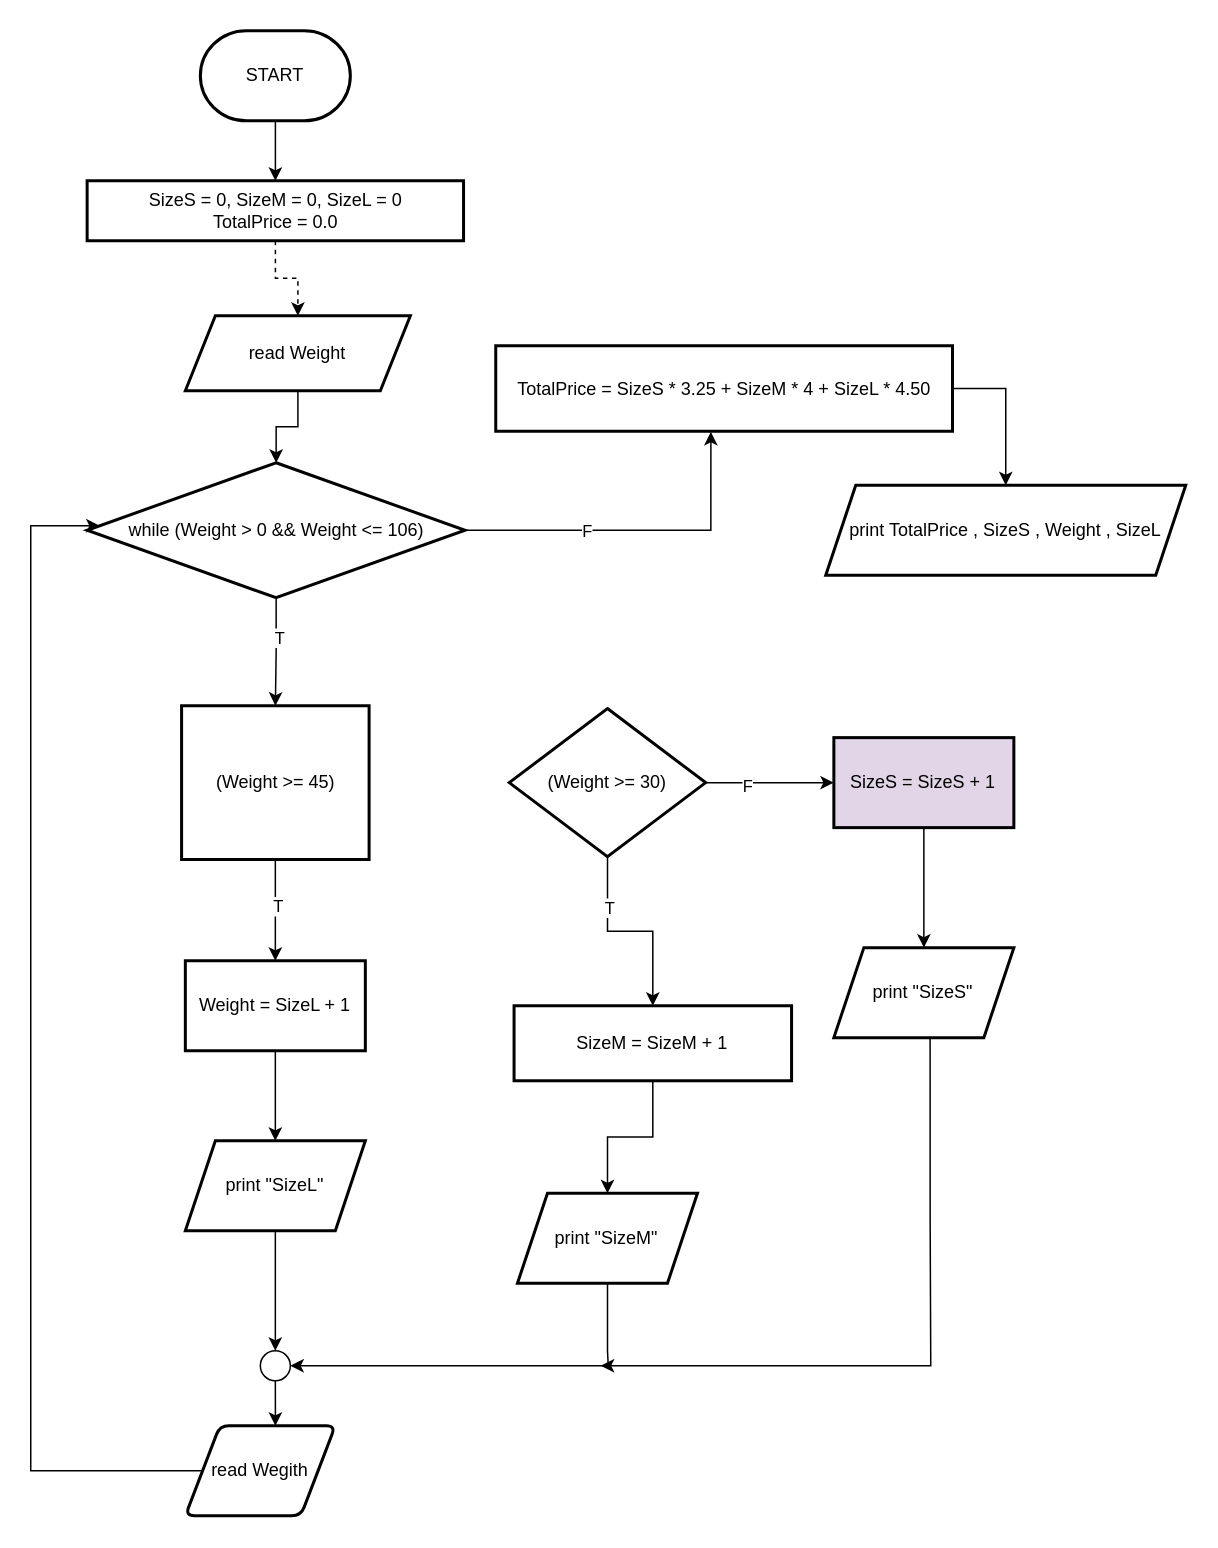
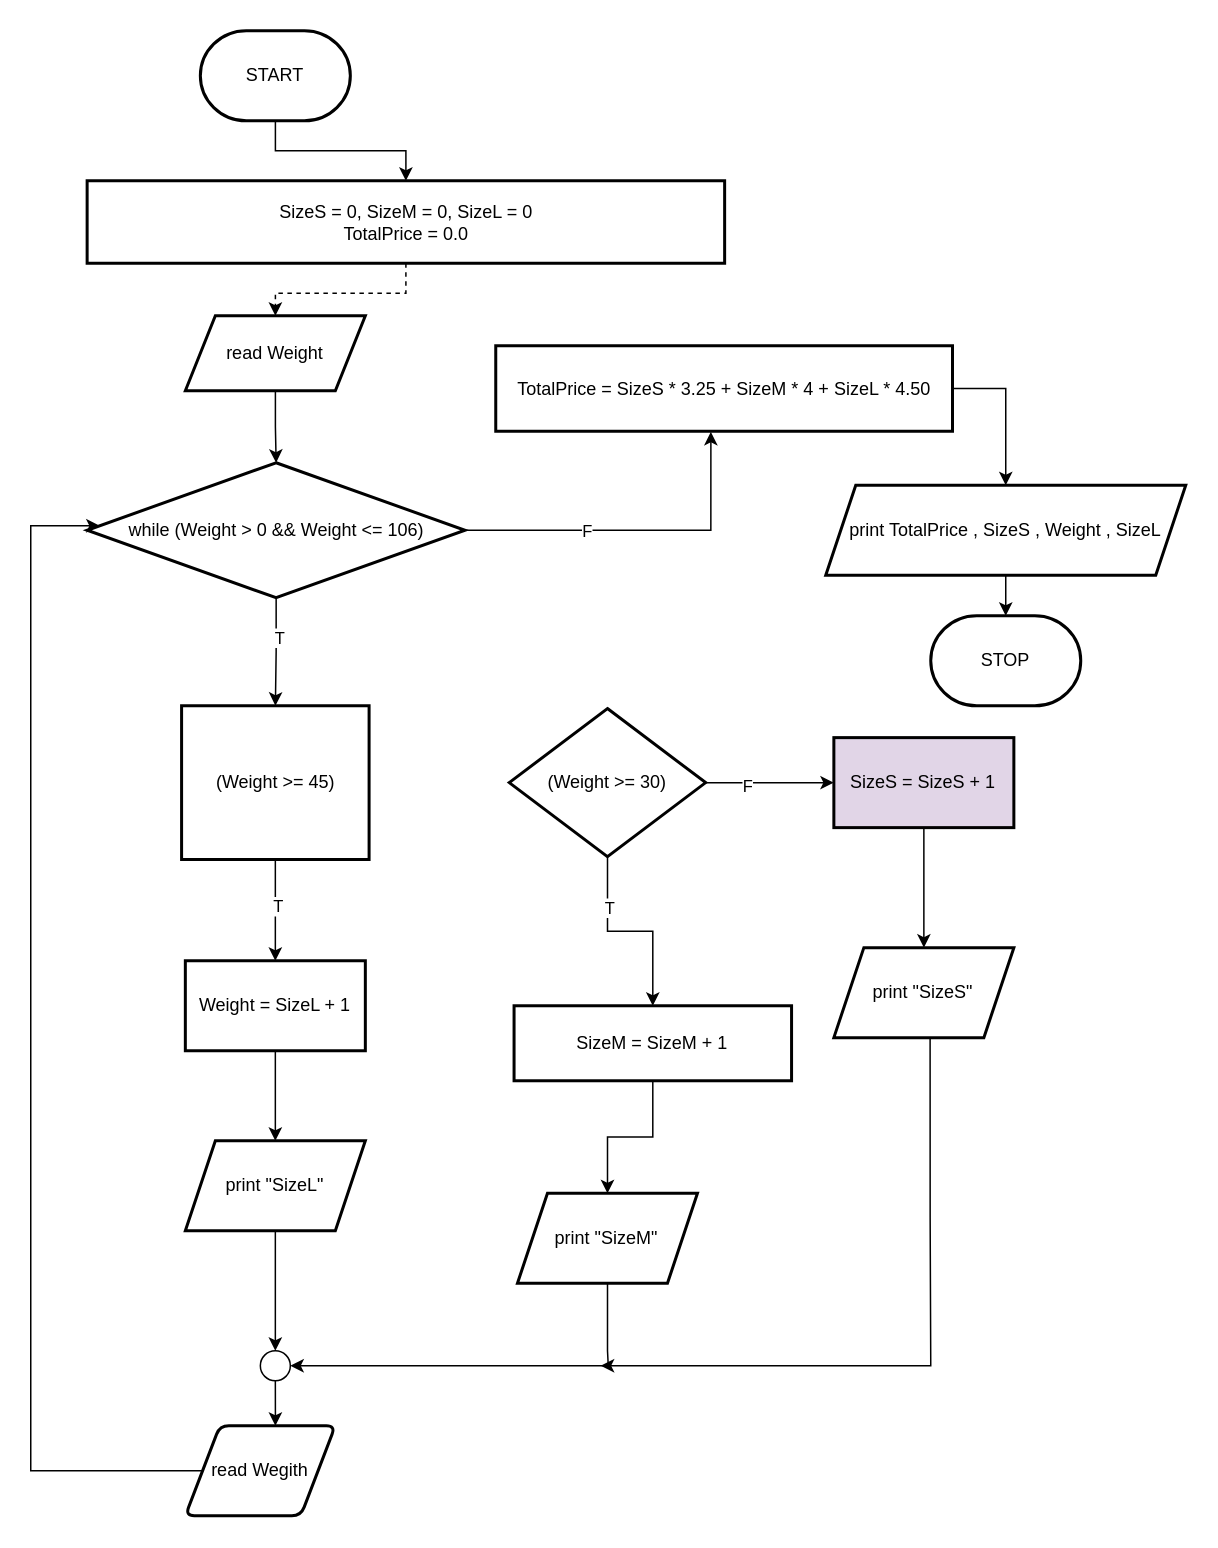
(275, 211) -> (406, 222)
(298, 353) -> (275, 353)
none -> (1006, 601)
none -> (1006, 661)
